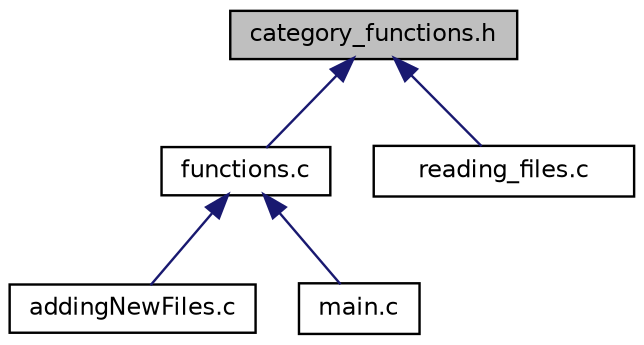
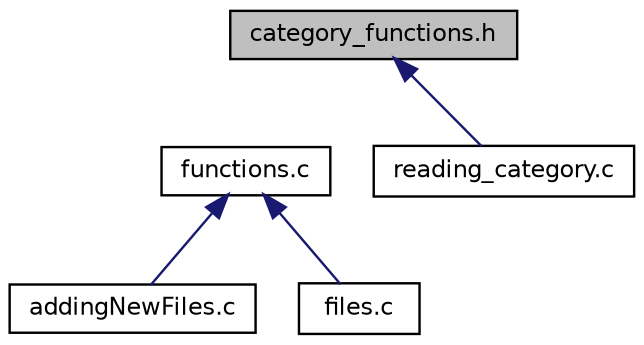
(302, 112) -> none
(504, 171) -> (504, 171)
(359, 309) -> (359, 309)
